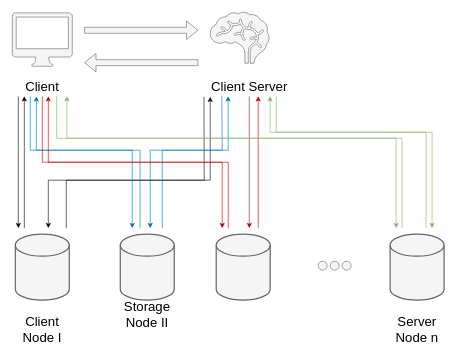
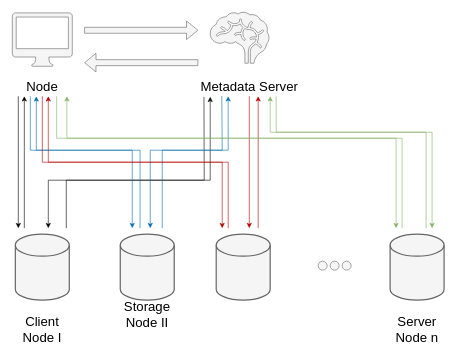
(42, 87) -> (42, 87)
(250, 87) -> (250, 87)
